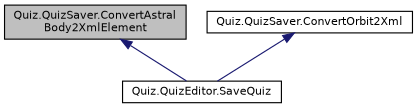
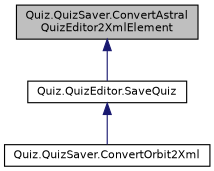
(95, 22) -> (107, 22)
(251, 60) -> (107, 130)
